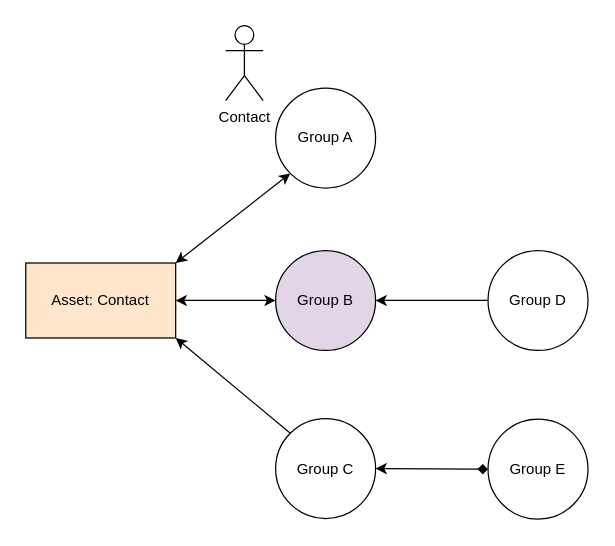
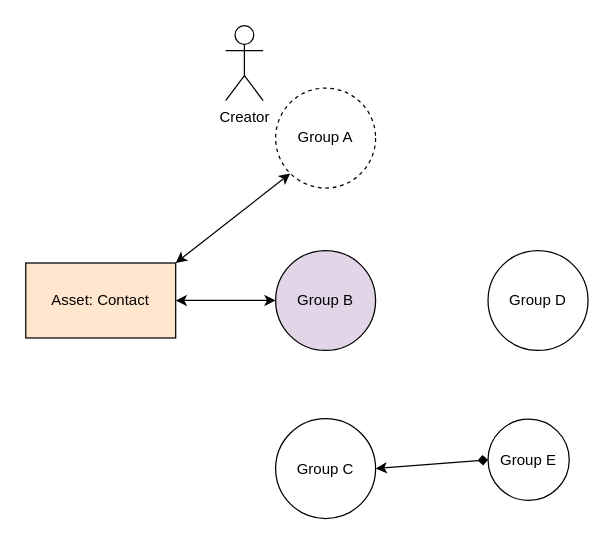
(245, 118) -> (245, 118)
(326, 138) -> (326, 138)
(436, 301) -> none
(236, 389) -> none
(538, 469) -> (529, 460)
